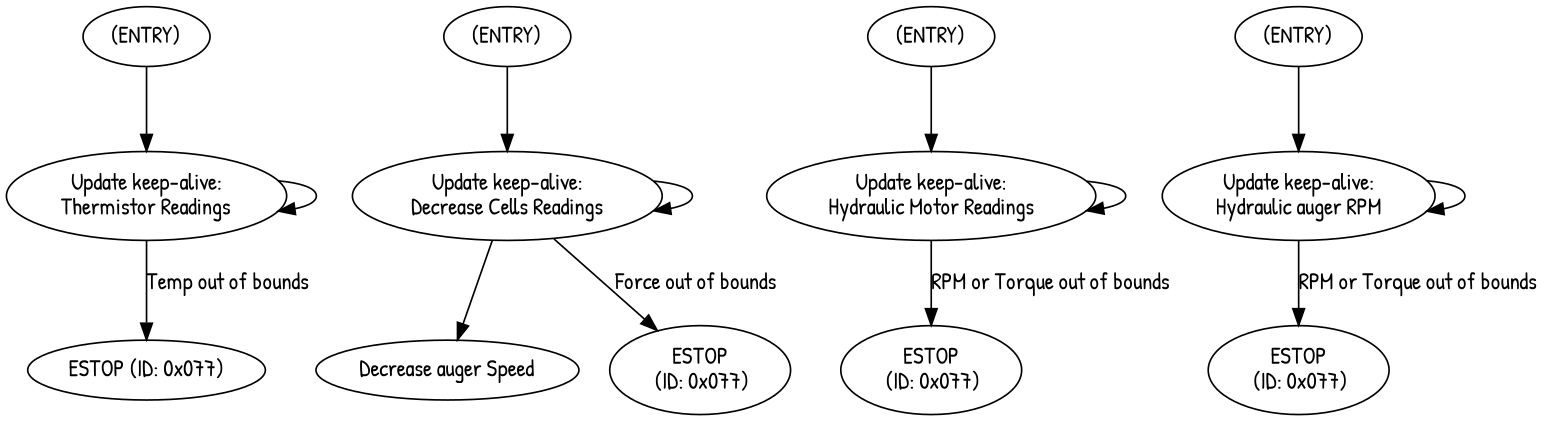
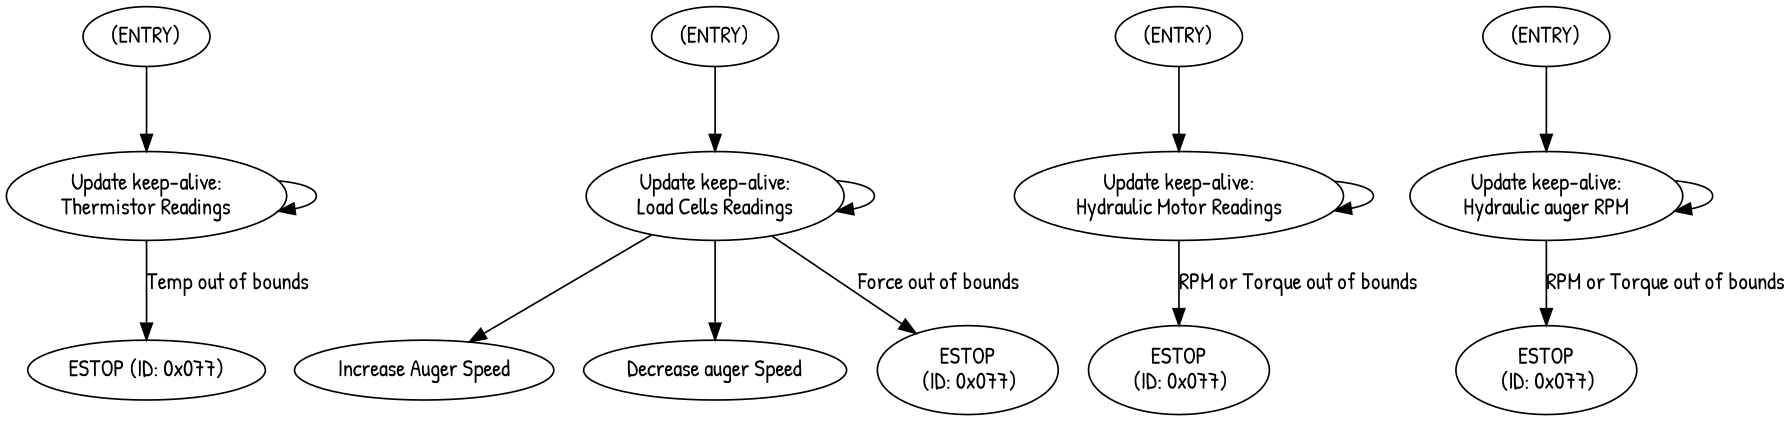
(507, 196) -> (715, 196)
none -> (424, 370)
